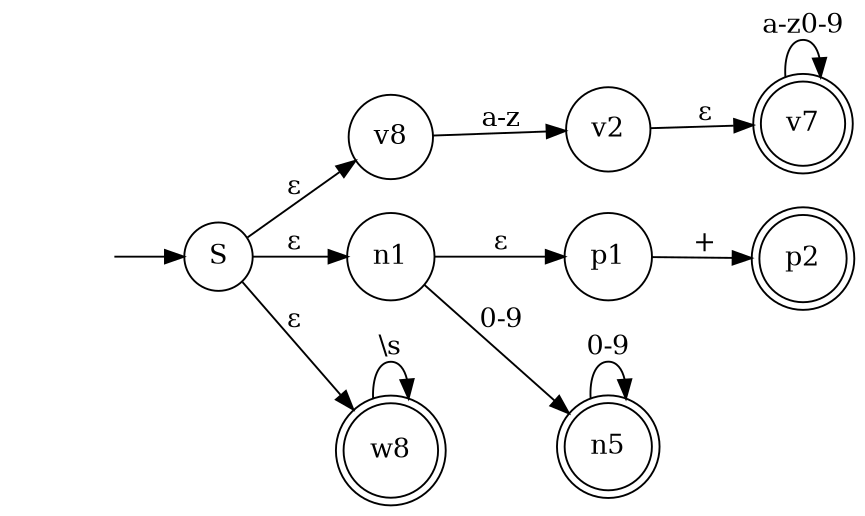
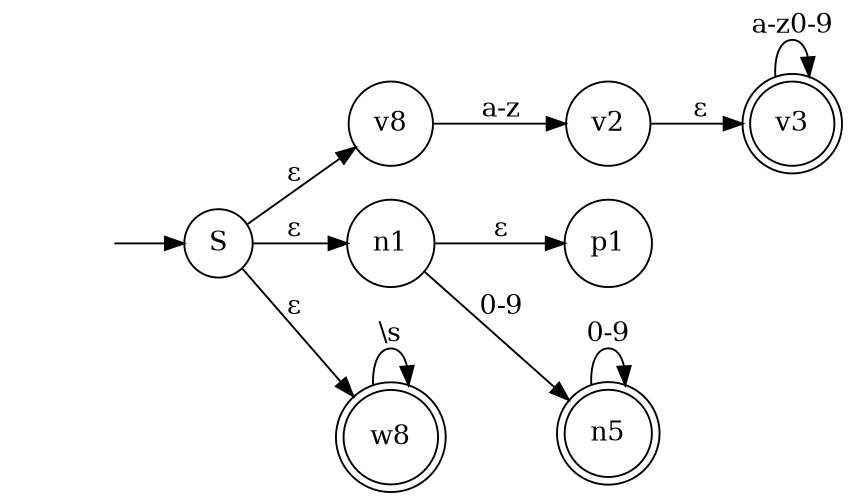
(803, 124) -> (792, 124)
(803, 259) -> none
